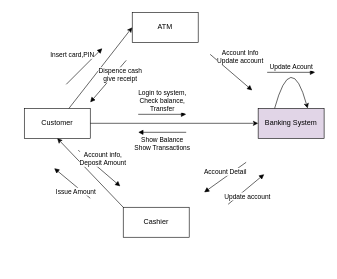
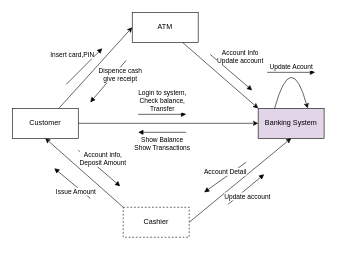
none -> (220, 75)
(57, 123) -> (45, 123)
none -> (239, 182)
(156, 222) -> (156, 222)
